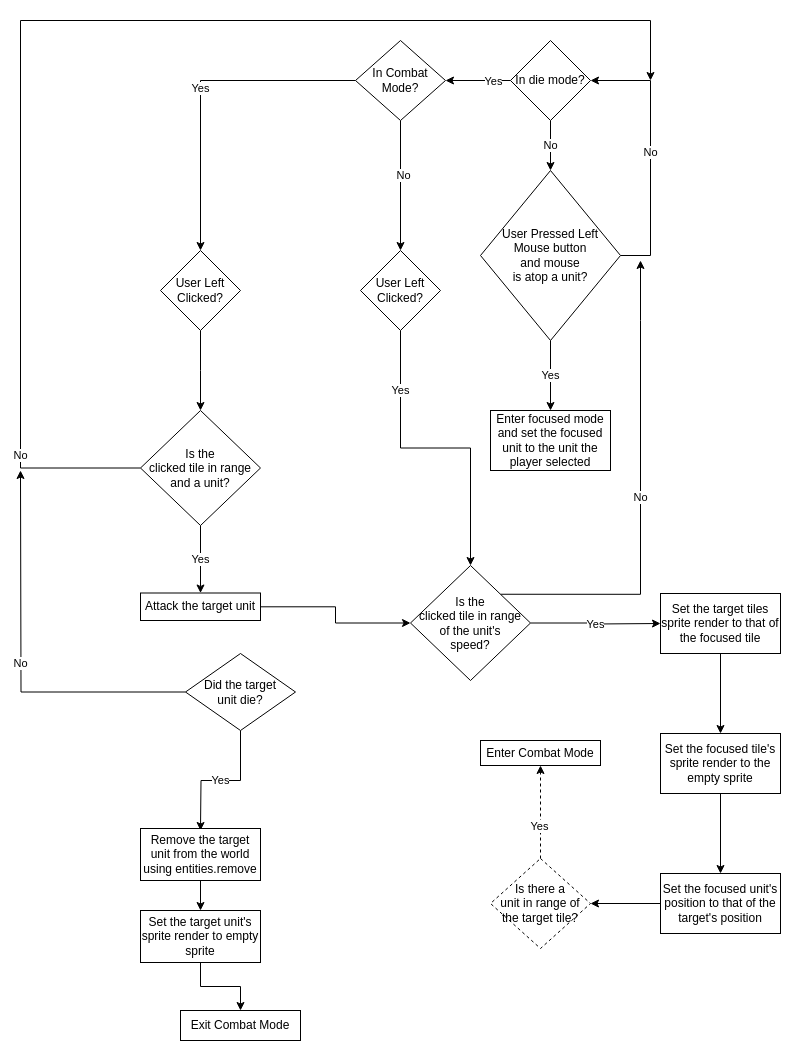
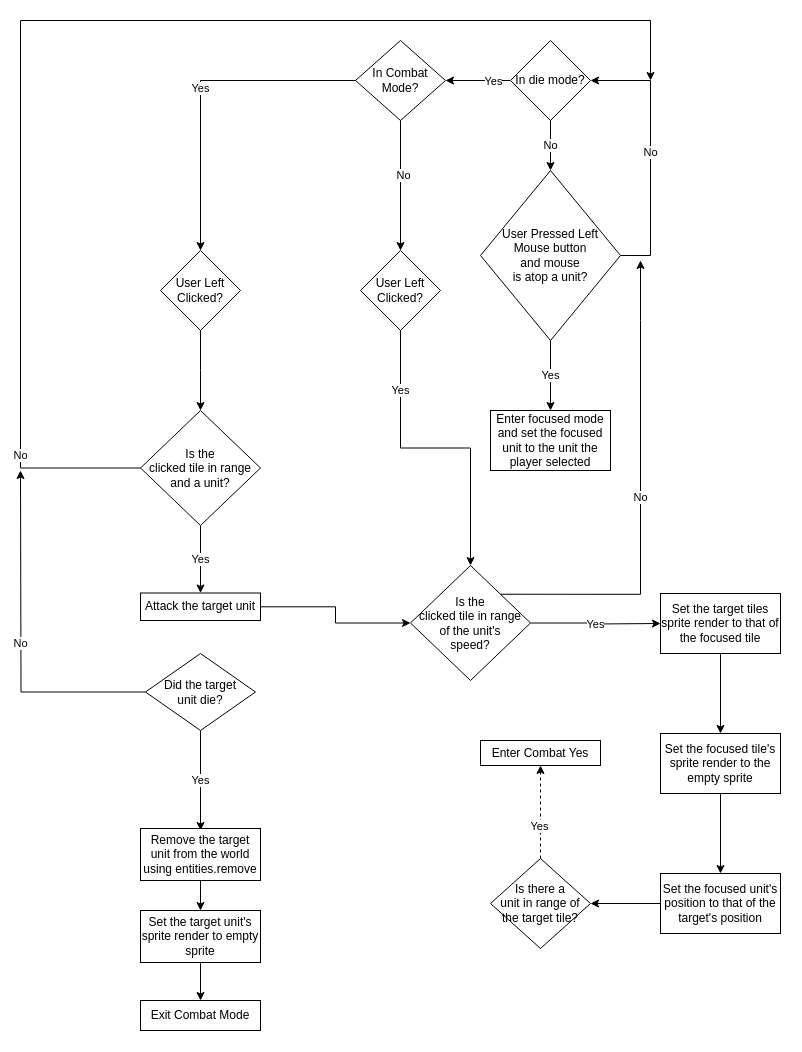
(241, 692) -> (201, 692)
(541, 754) -> (541, 754)
(541, 904) -> (541, 904)
(241, 1026) -> (201, 1016)
